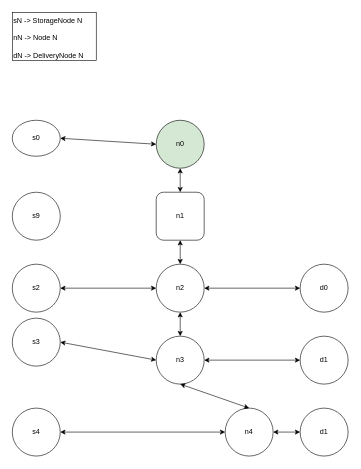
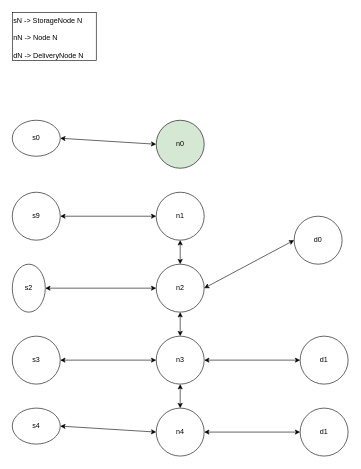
(180, 187) -> none
none -> (150, 216)
(180, 216) -> (180, 216)
(36, 288) -> (29, 288)
(324, 288) -> (318, 240)
(36, 342) -> (36, 360)
(36, 432) -> (36, 426)
(249, 432) -> (180, 432)
